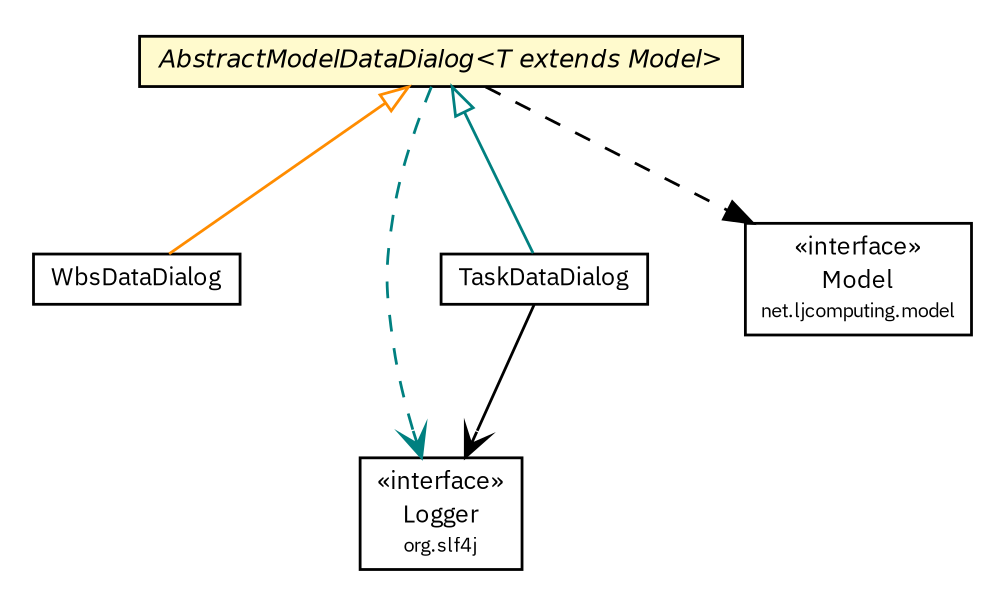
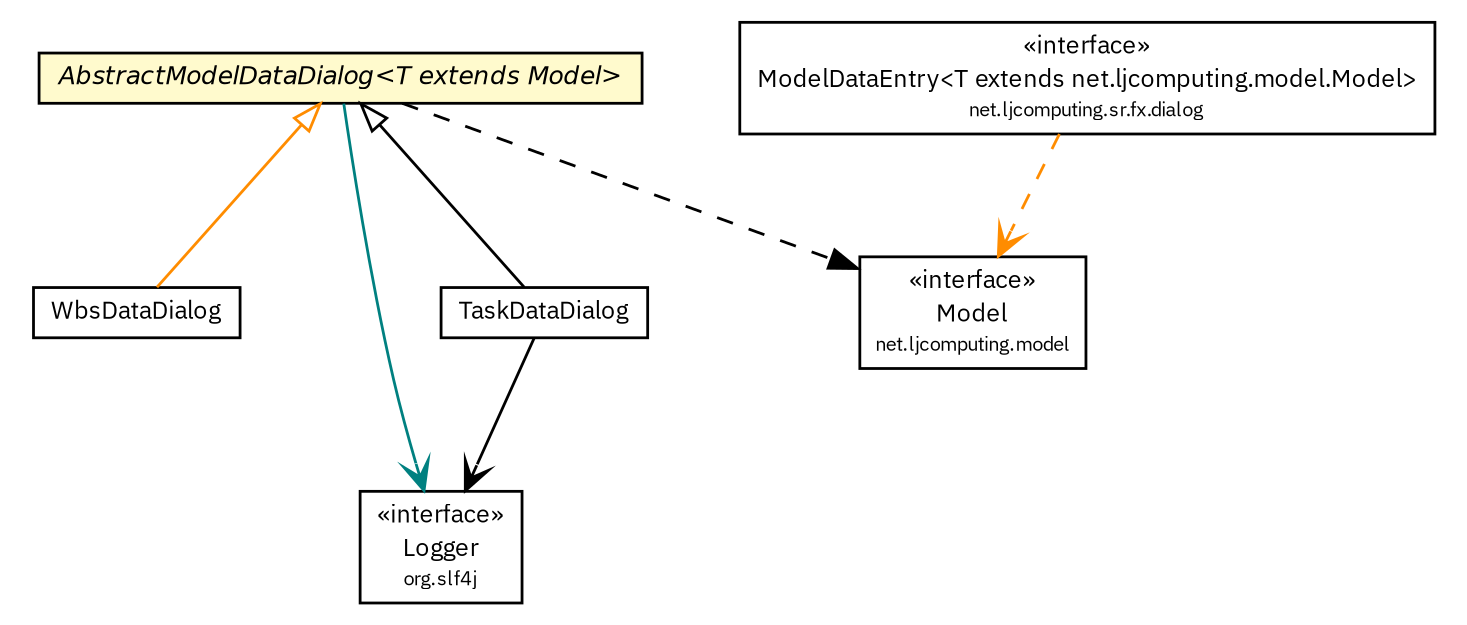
none -> (1086, 78)
(499, 183) -> (452, 206)
(388, 257) -> (374, 285)
